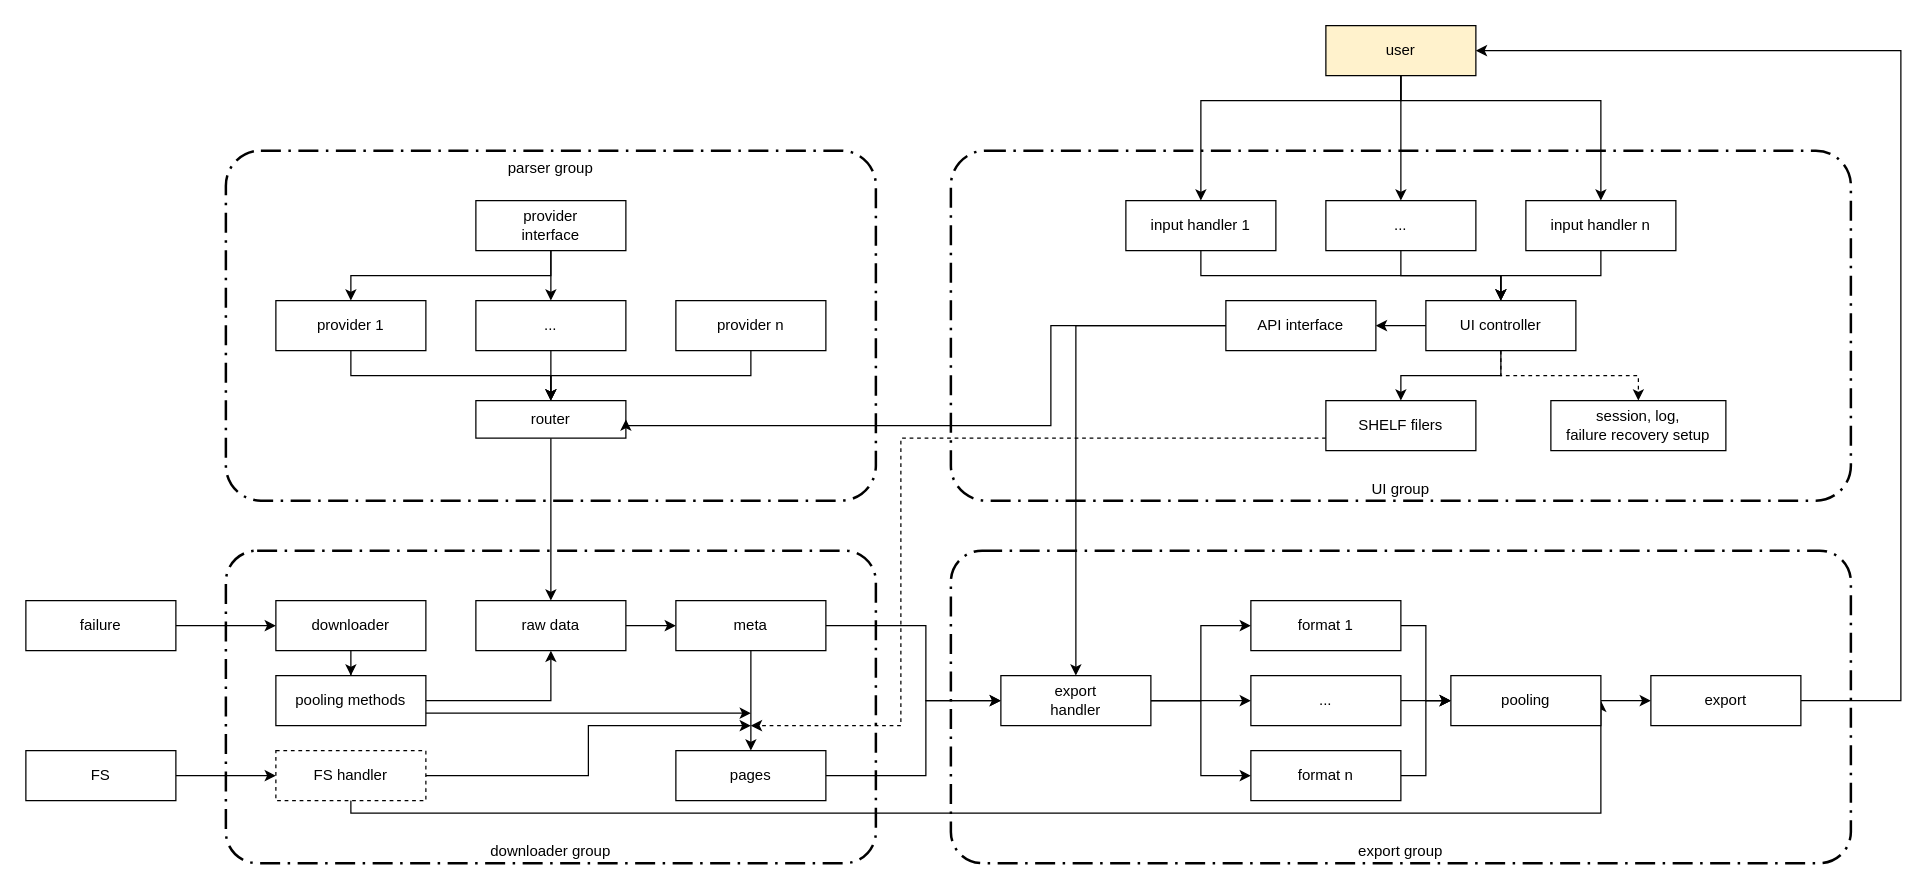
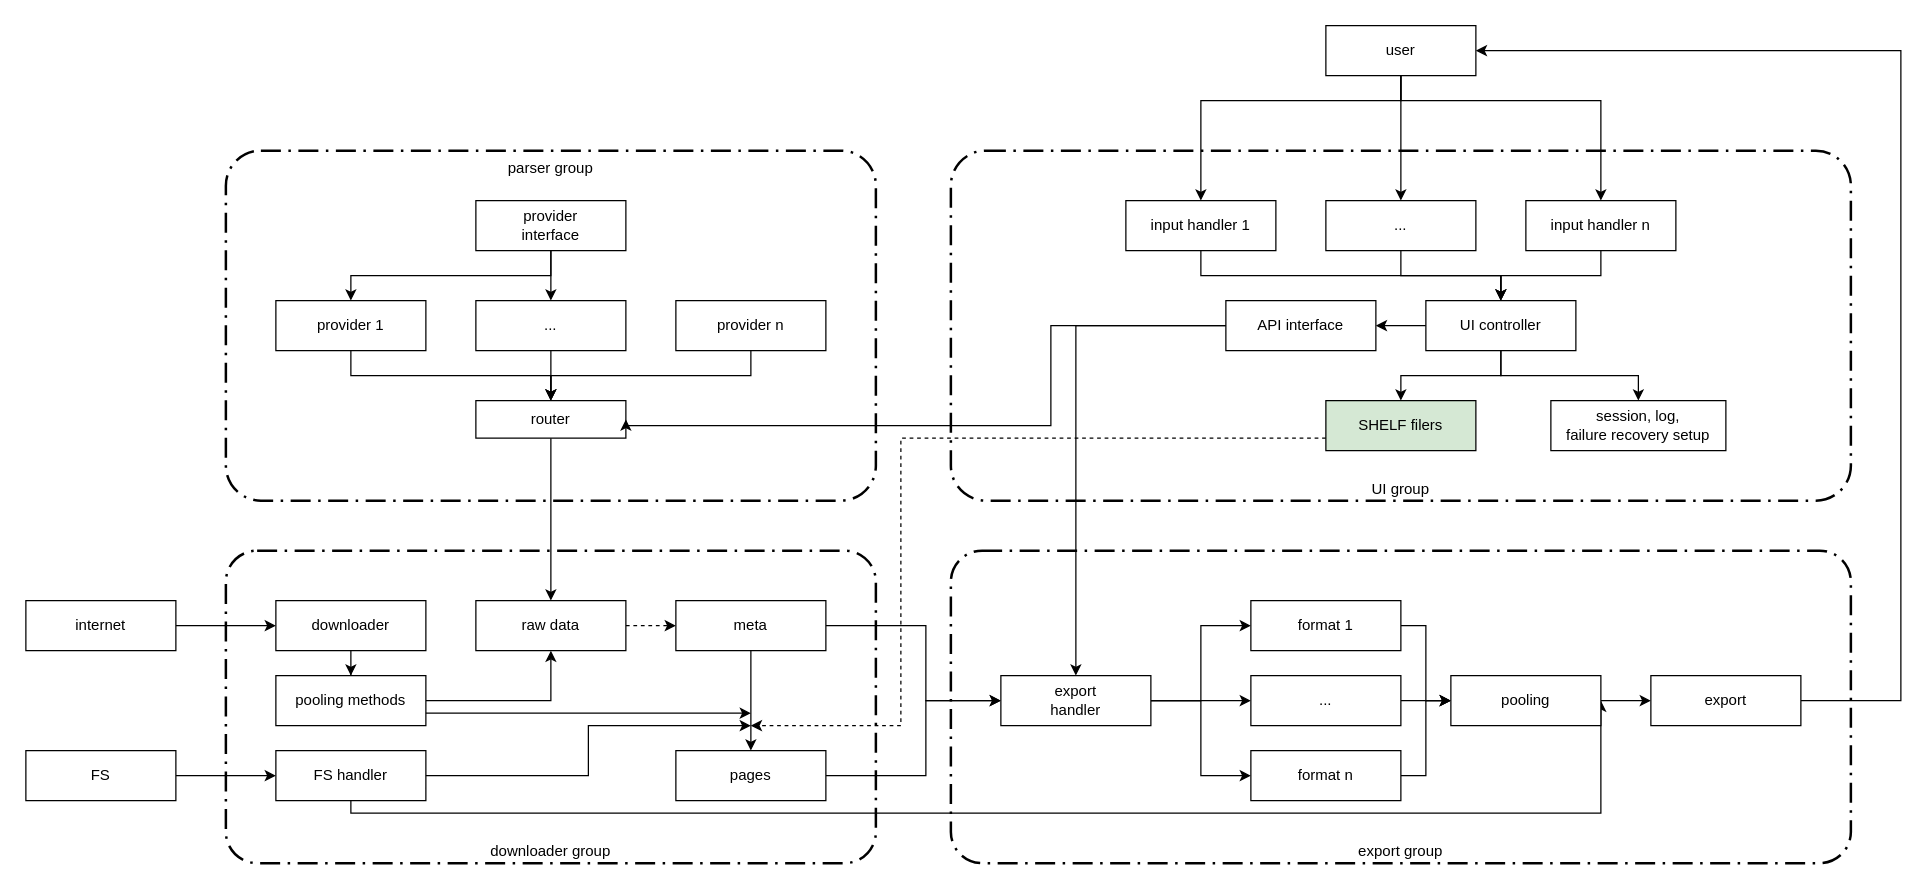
(1401, 51) -> (1401, 51)
(1578, 376) -> (1578, 376)
(1401, 426) -> (1401, 426)
(101, 626) -> (101, 626)
(646, 626) -> (646, 626)
(351, 776) -> (351, 776)
